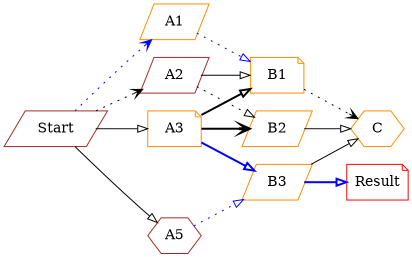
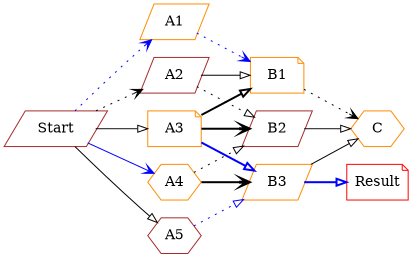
(219, 45) -> (219, 45)
(277, 129) -> (277, 129)
none -> (174, 182)
